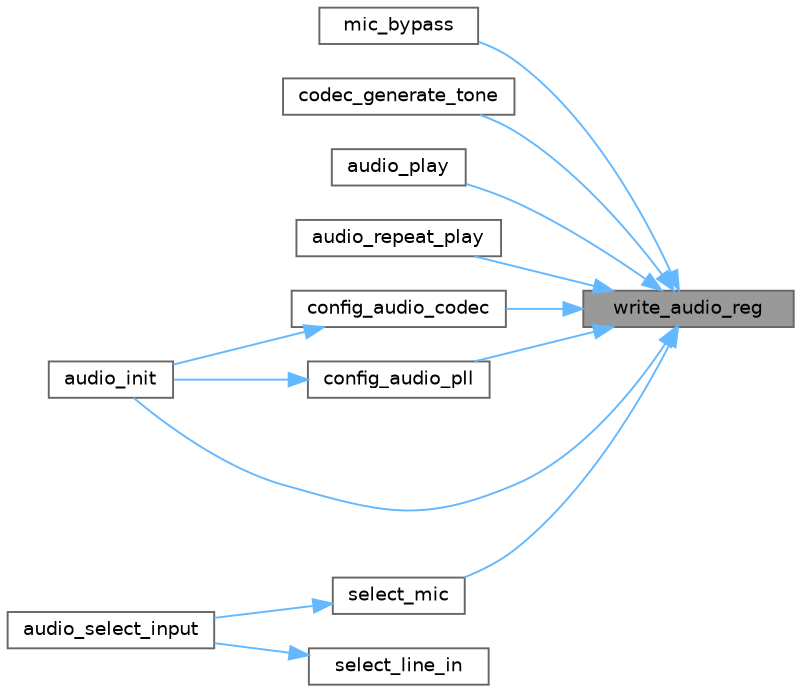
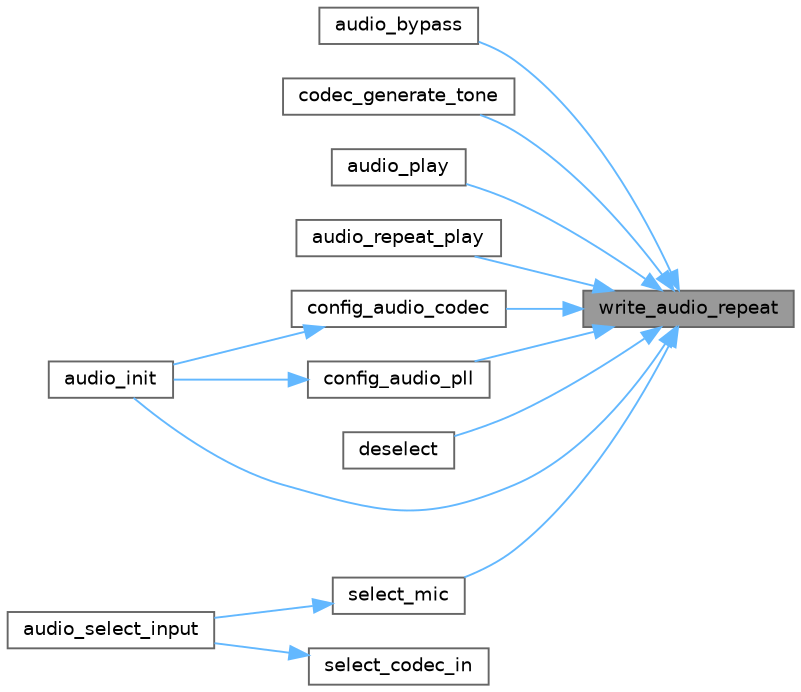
(399, 26) -> (399, 26)
(688, 309) -> (688, 309)
none -> (399, 450)
(399, 667) -> (399, 667)
